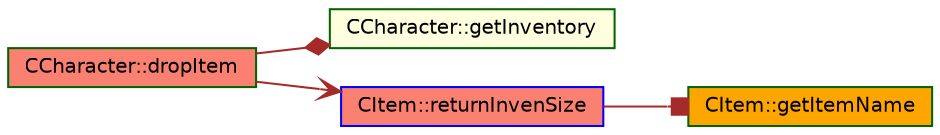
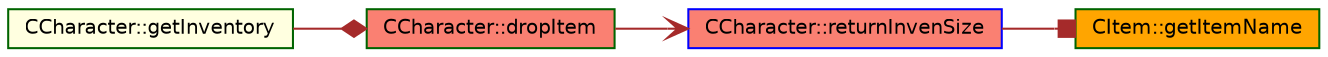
(281, 51) -> (317, 29)
(472, 107) -> (845, 29)
